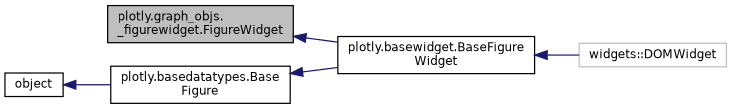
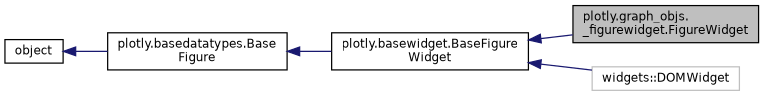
(322, 40) -> (557, 37)
